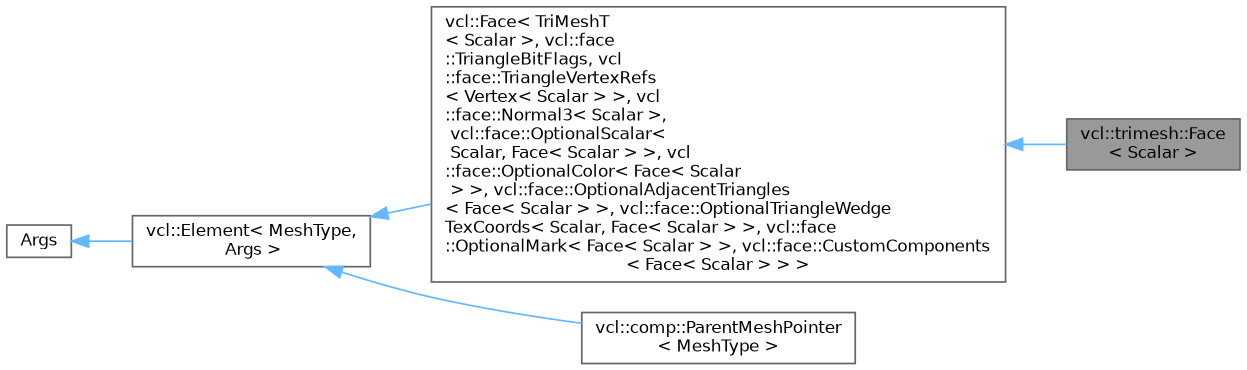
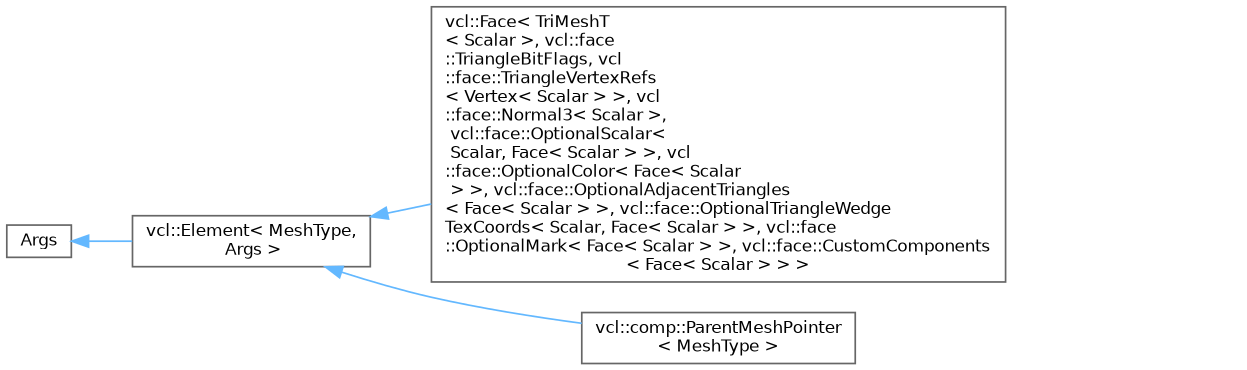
(1153, 144) -> none
